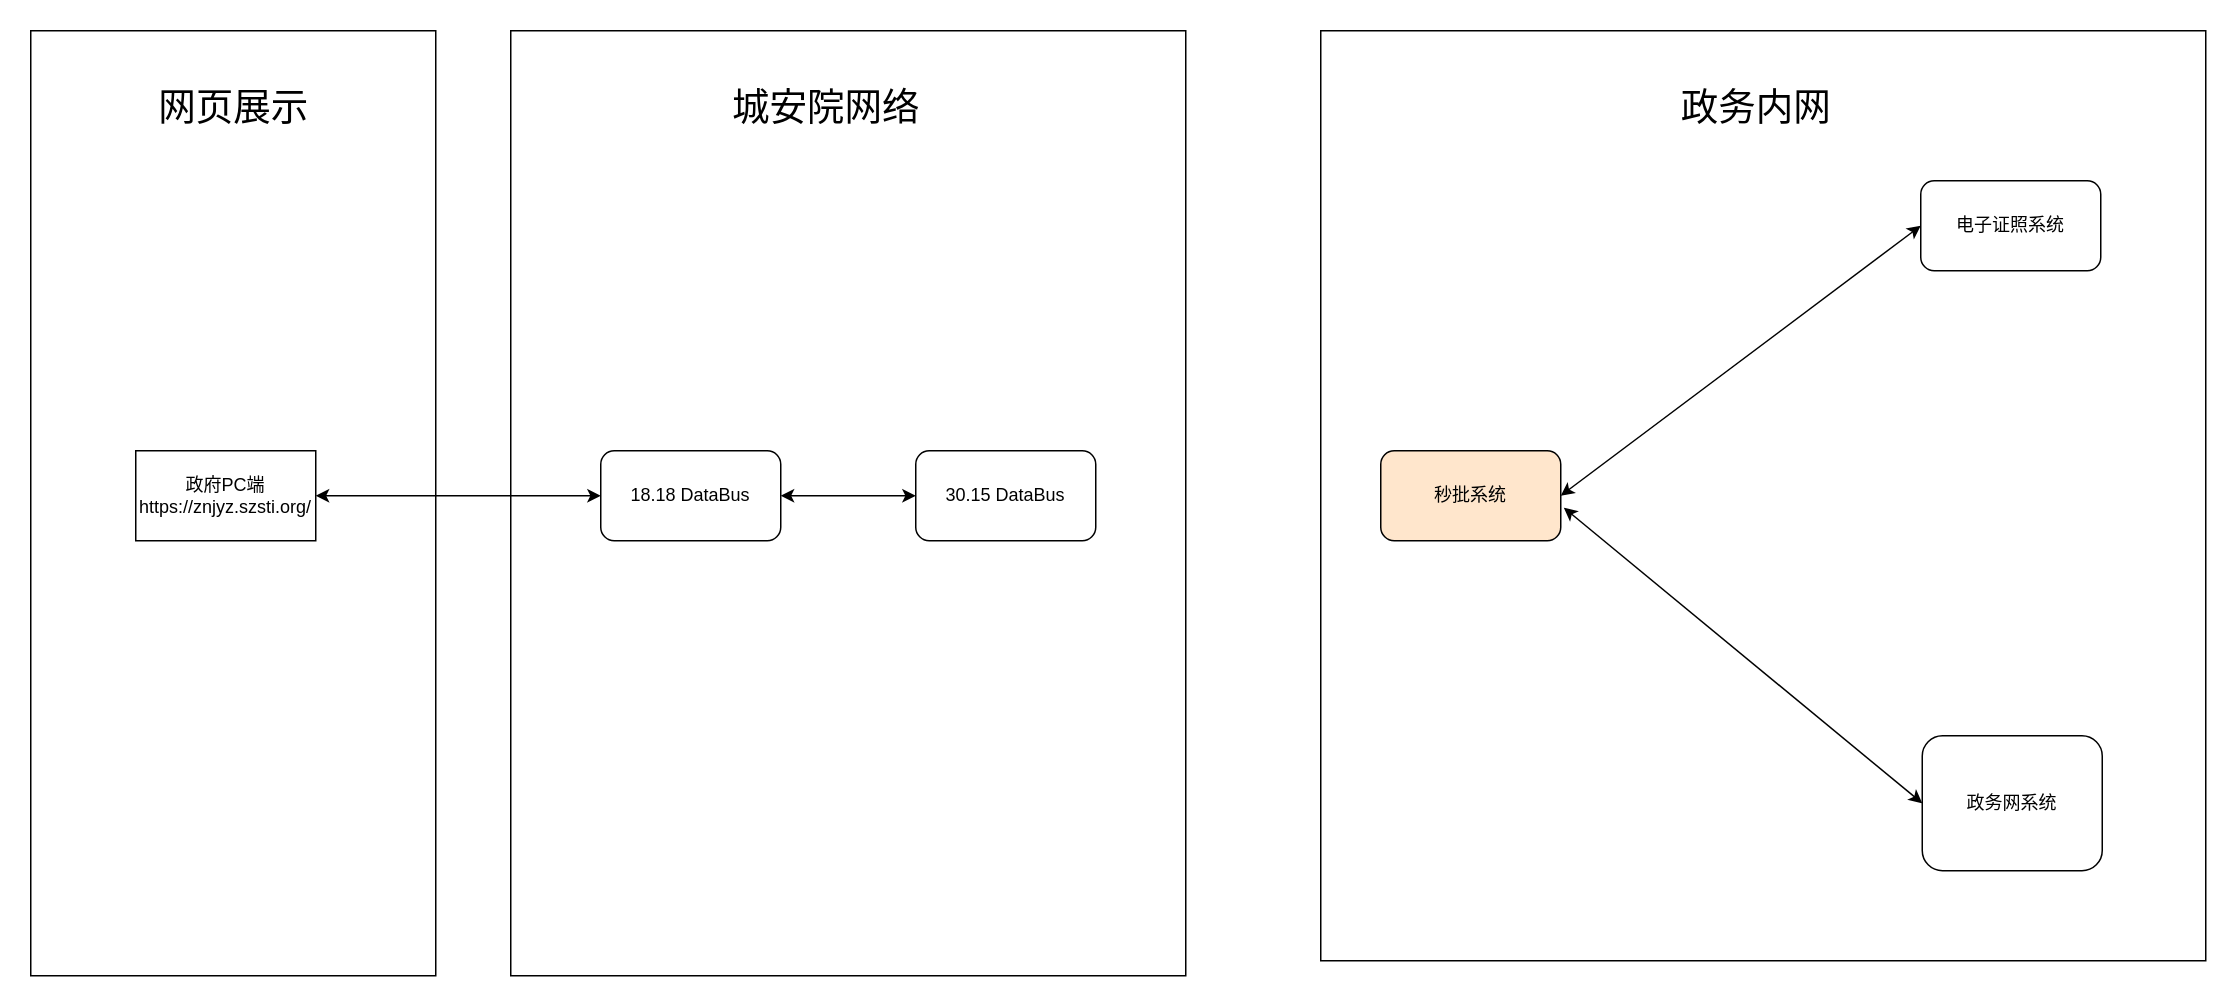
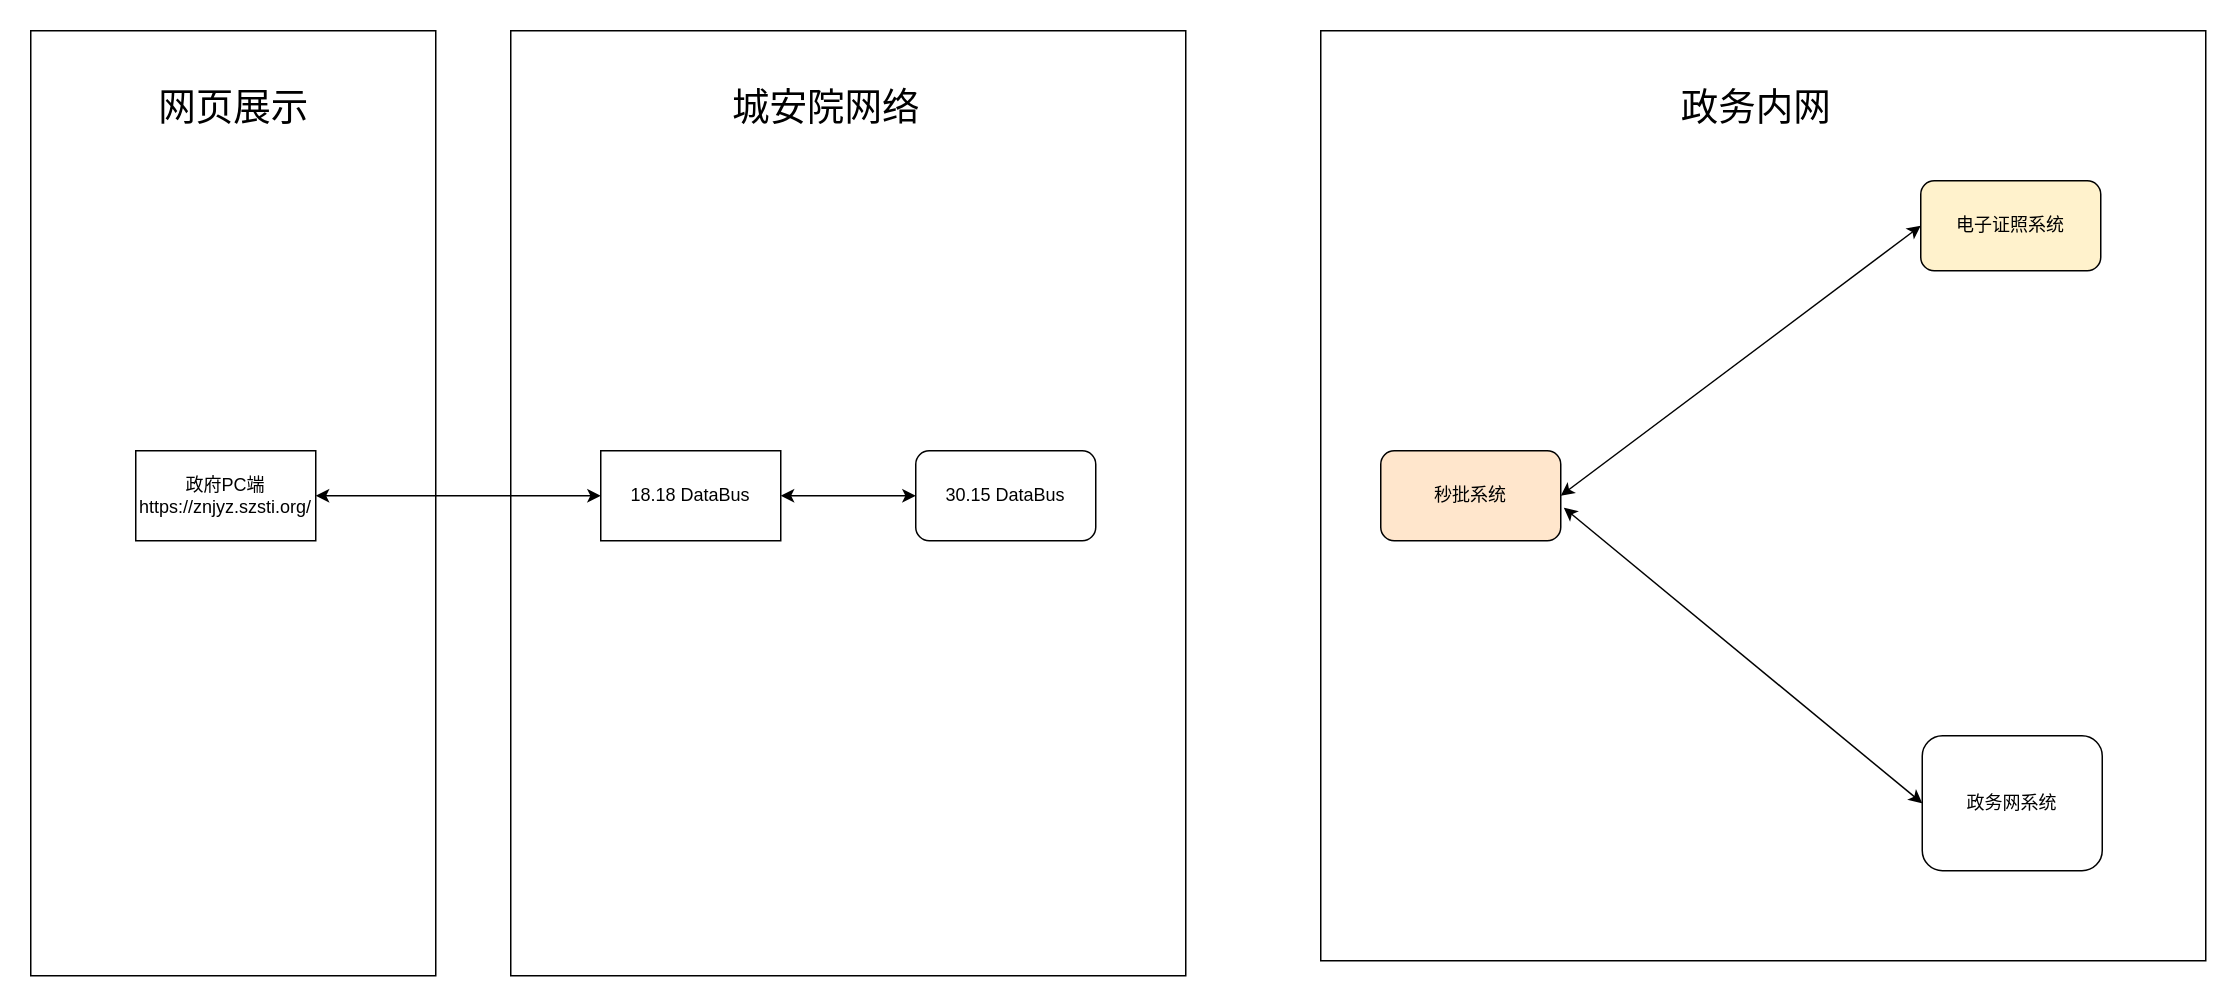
(2011, 226) -> (2011, 226)
(691, 496) -> (691, 496)
